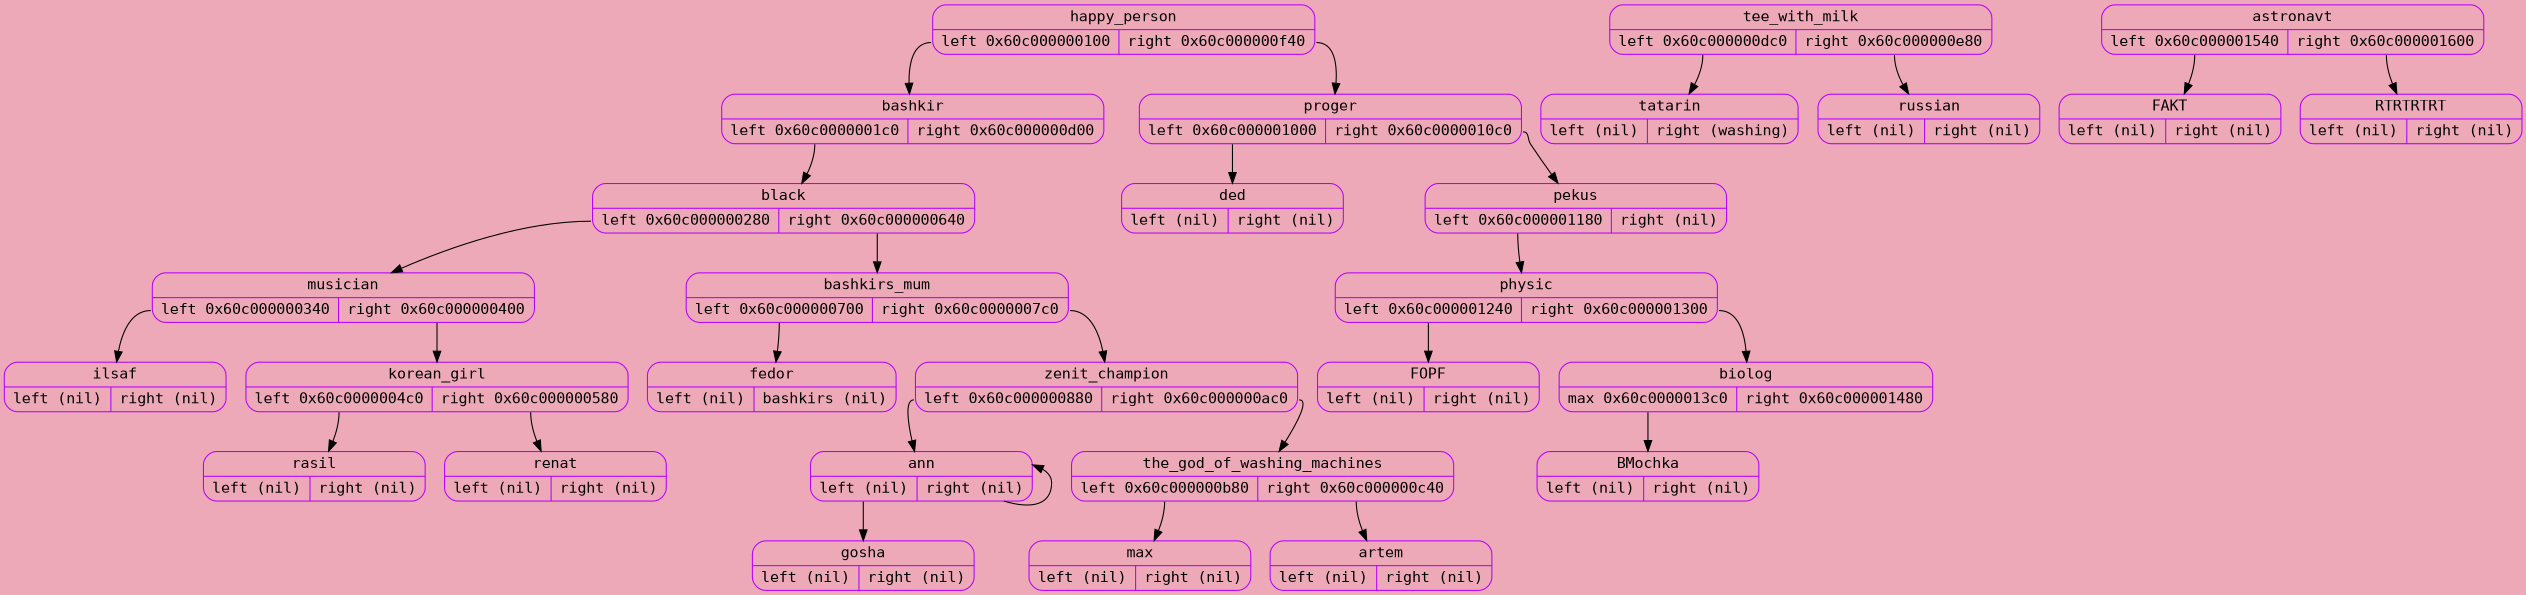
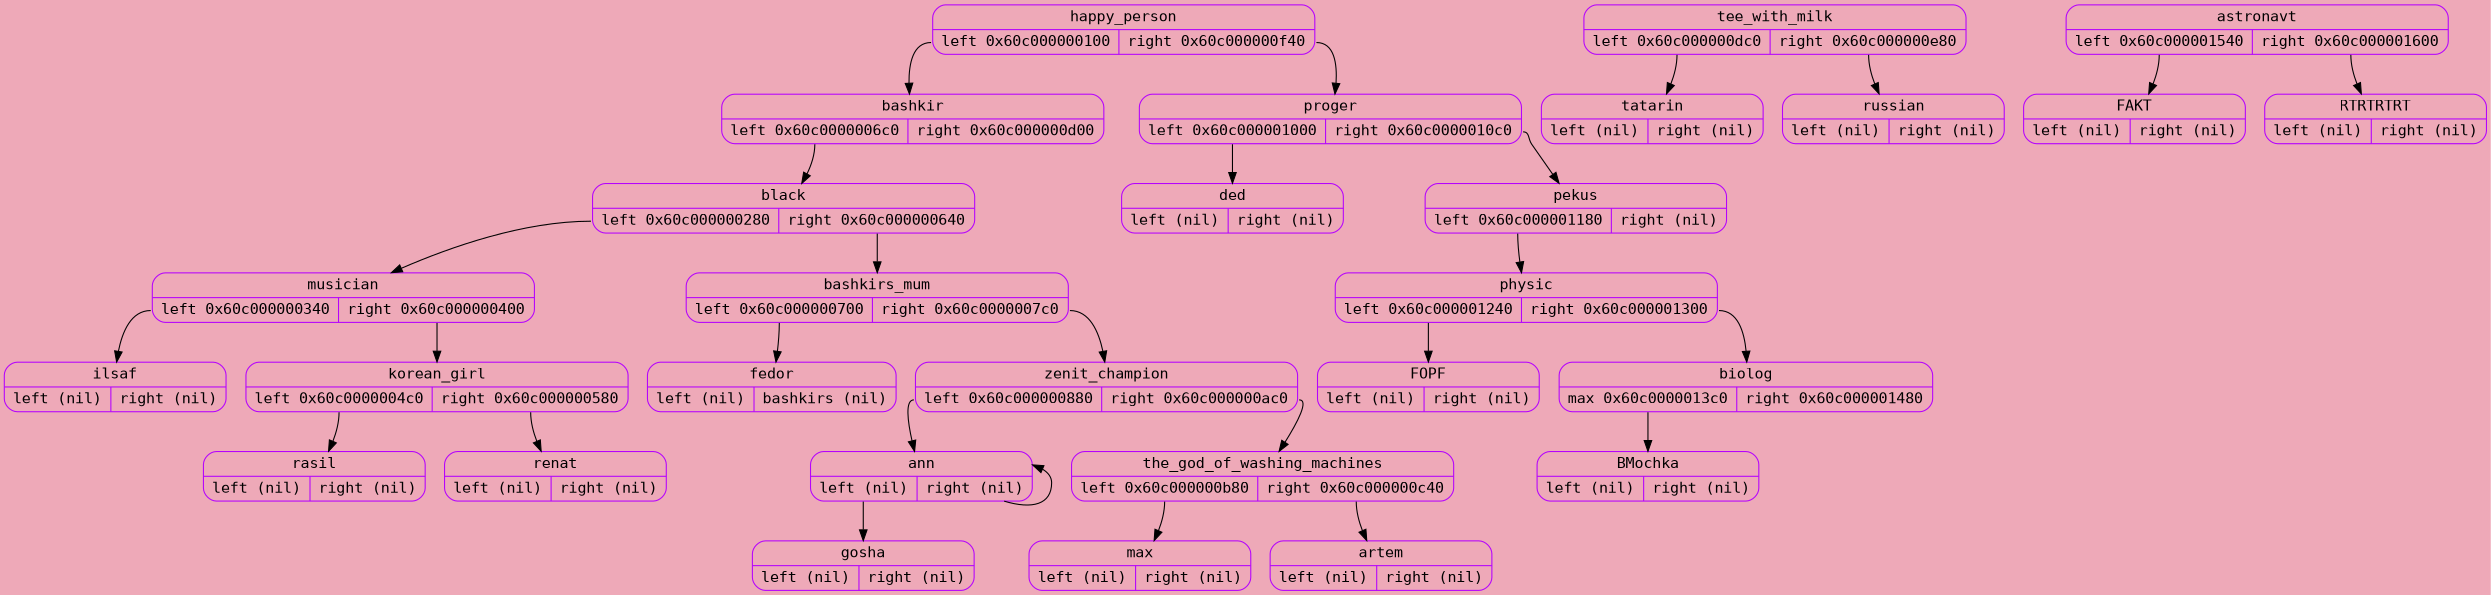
(815, 131) -> (815, 131)
(1723, 131) -> (1706, 131)
